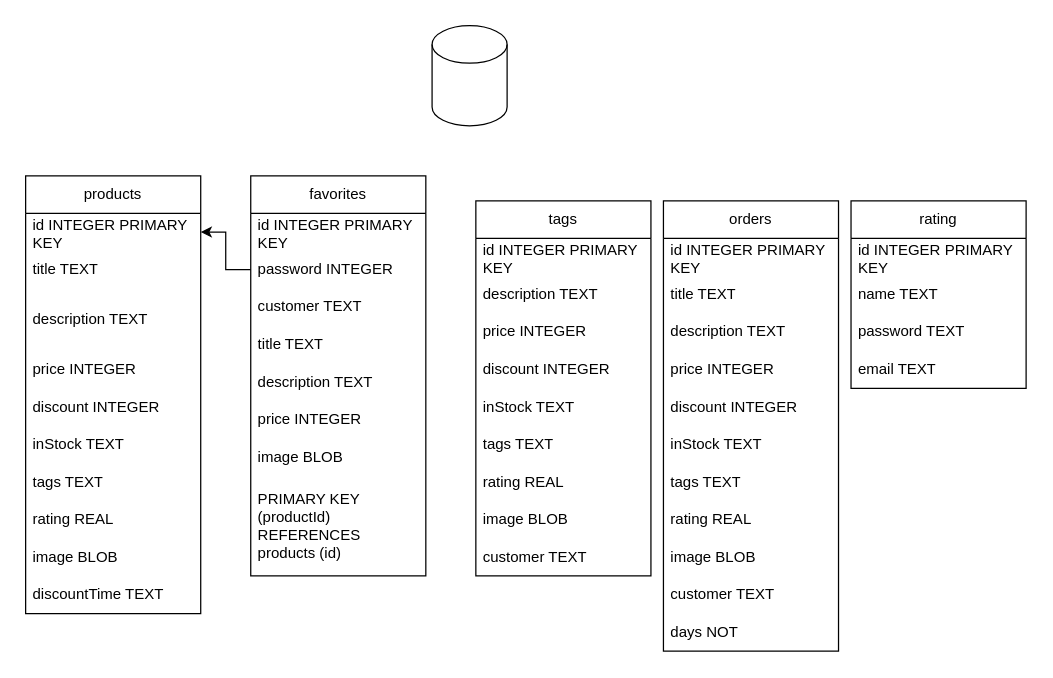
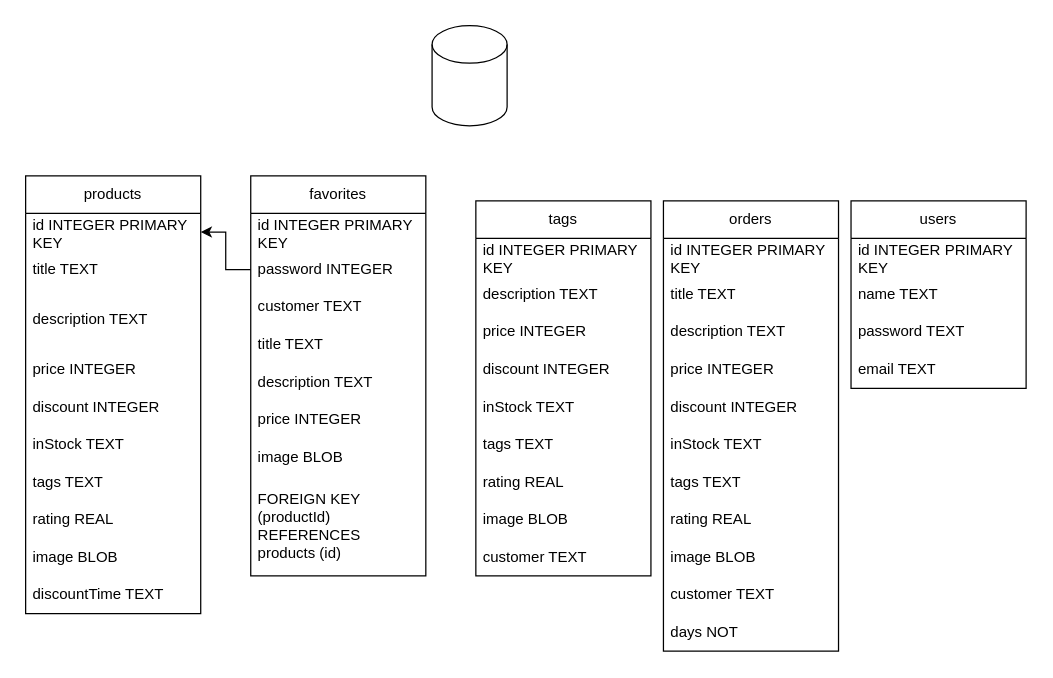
(938, 219) -> (938, 219)
(339, 526) -> (339, 526)
